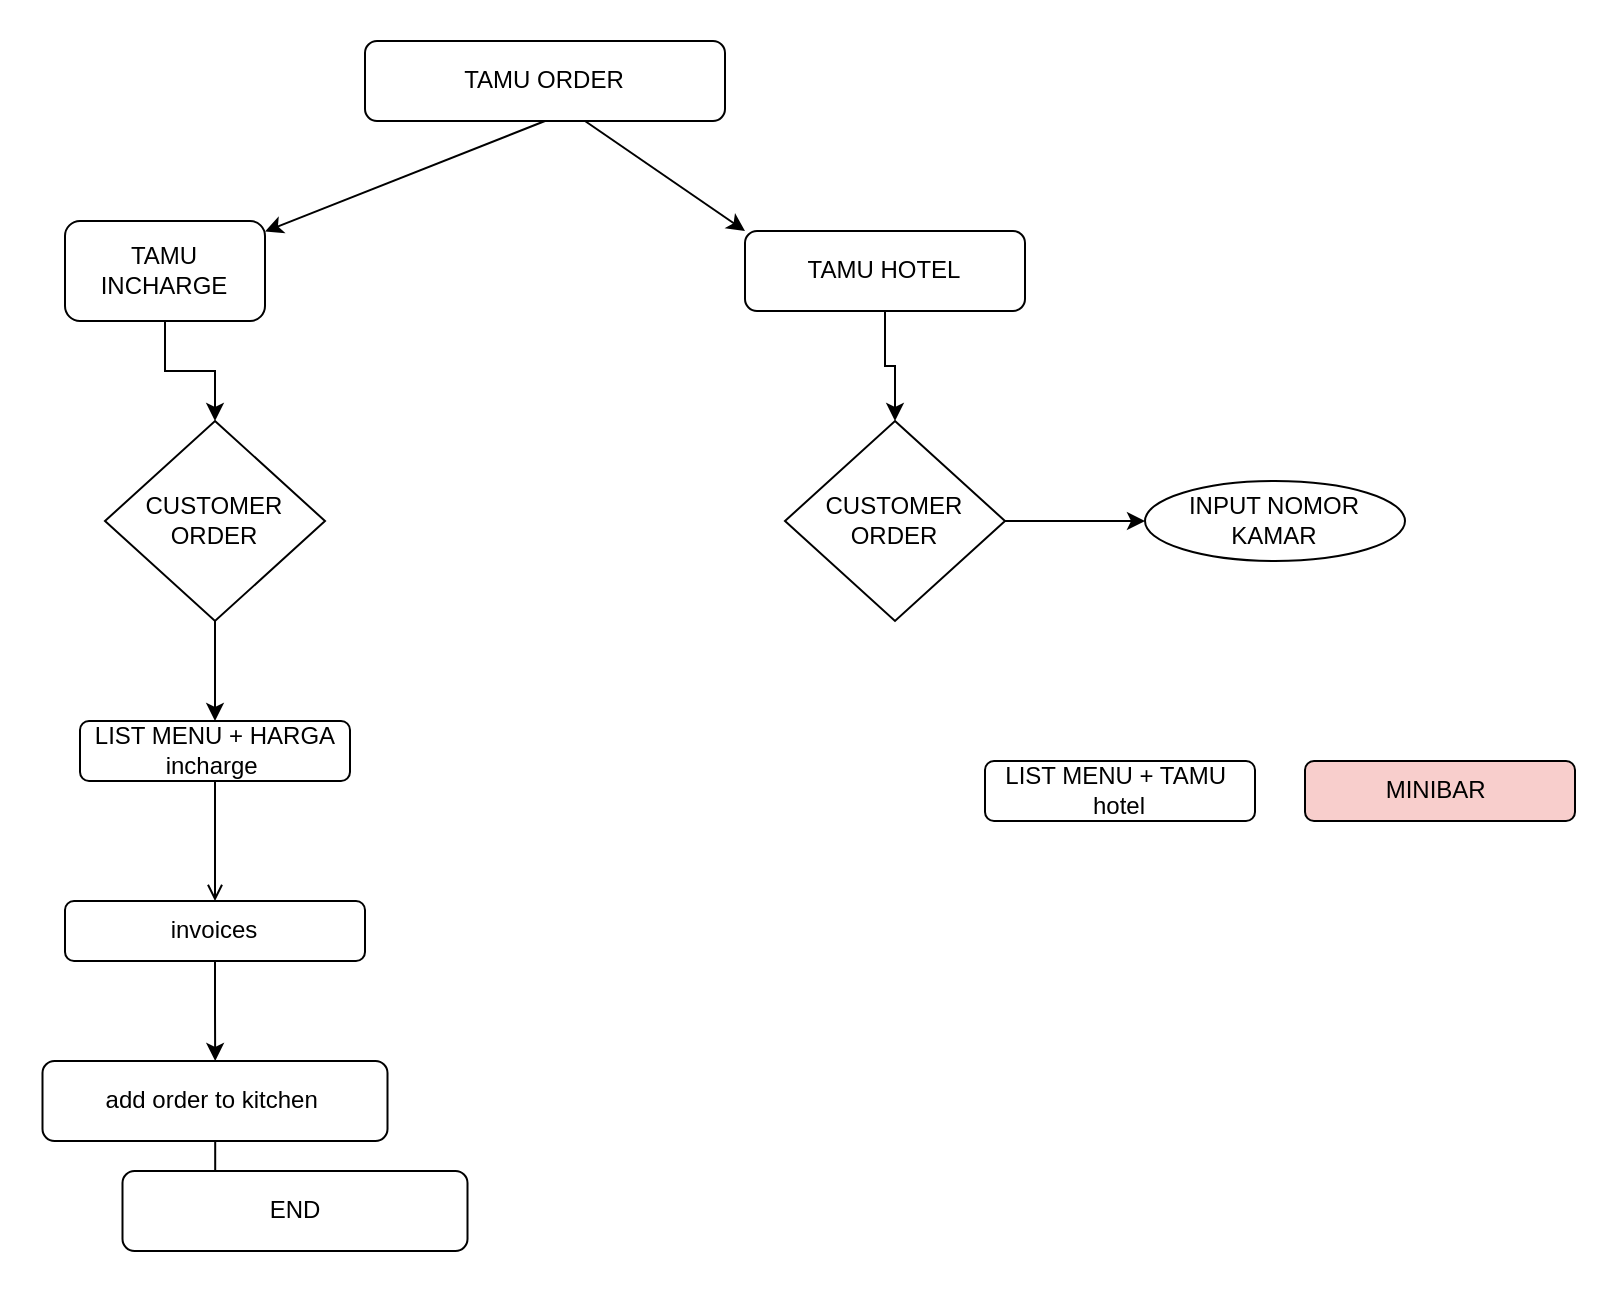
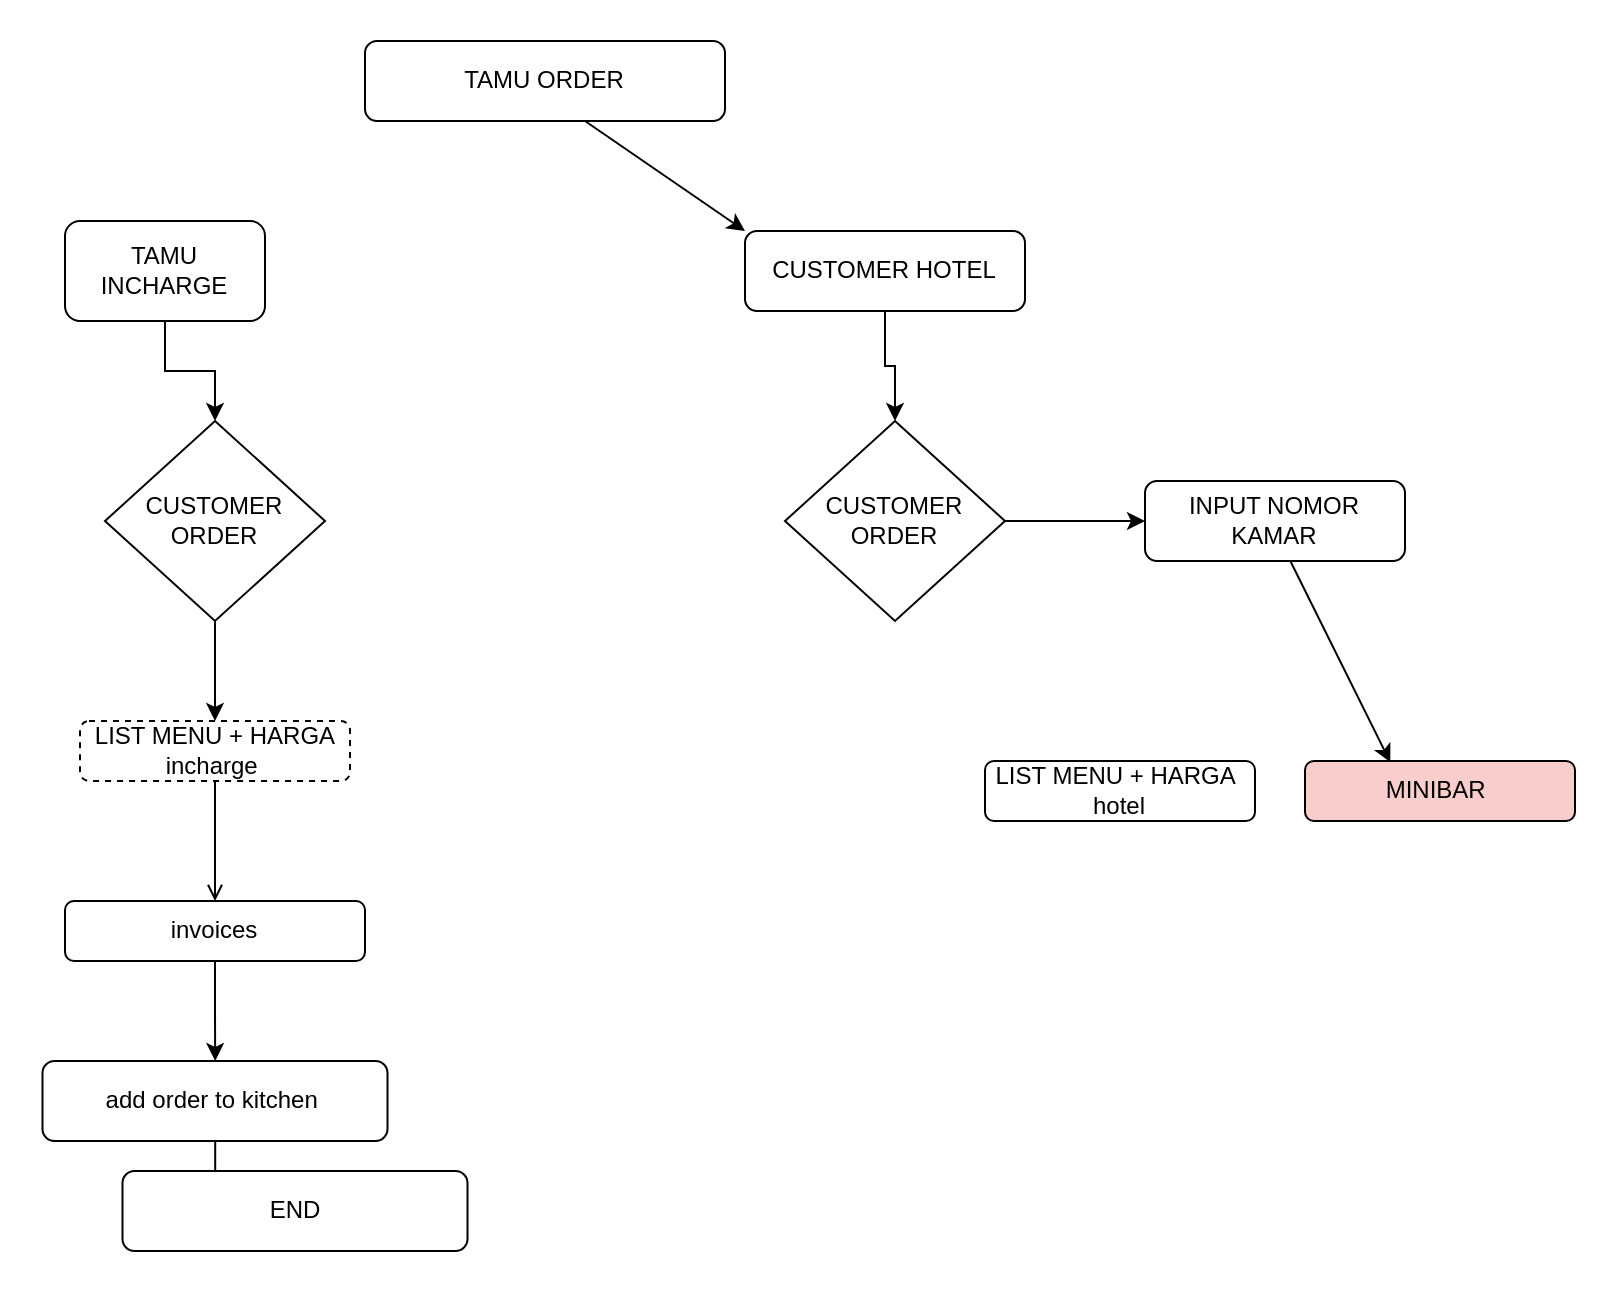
(411, 174) -> none
(885, 271) -> (885, 271)
(1275, 521) -> (1275, 521)
none -> (1338, 656)
(215, 751) -> (215, 751)
(1120, 791) -> (1120, 791)
